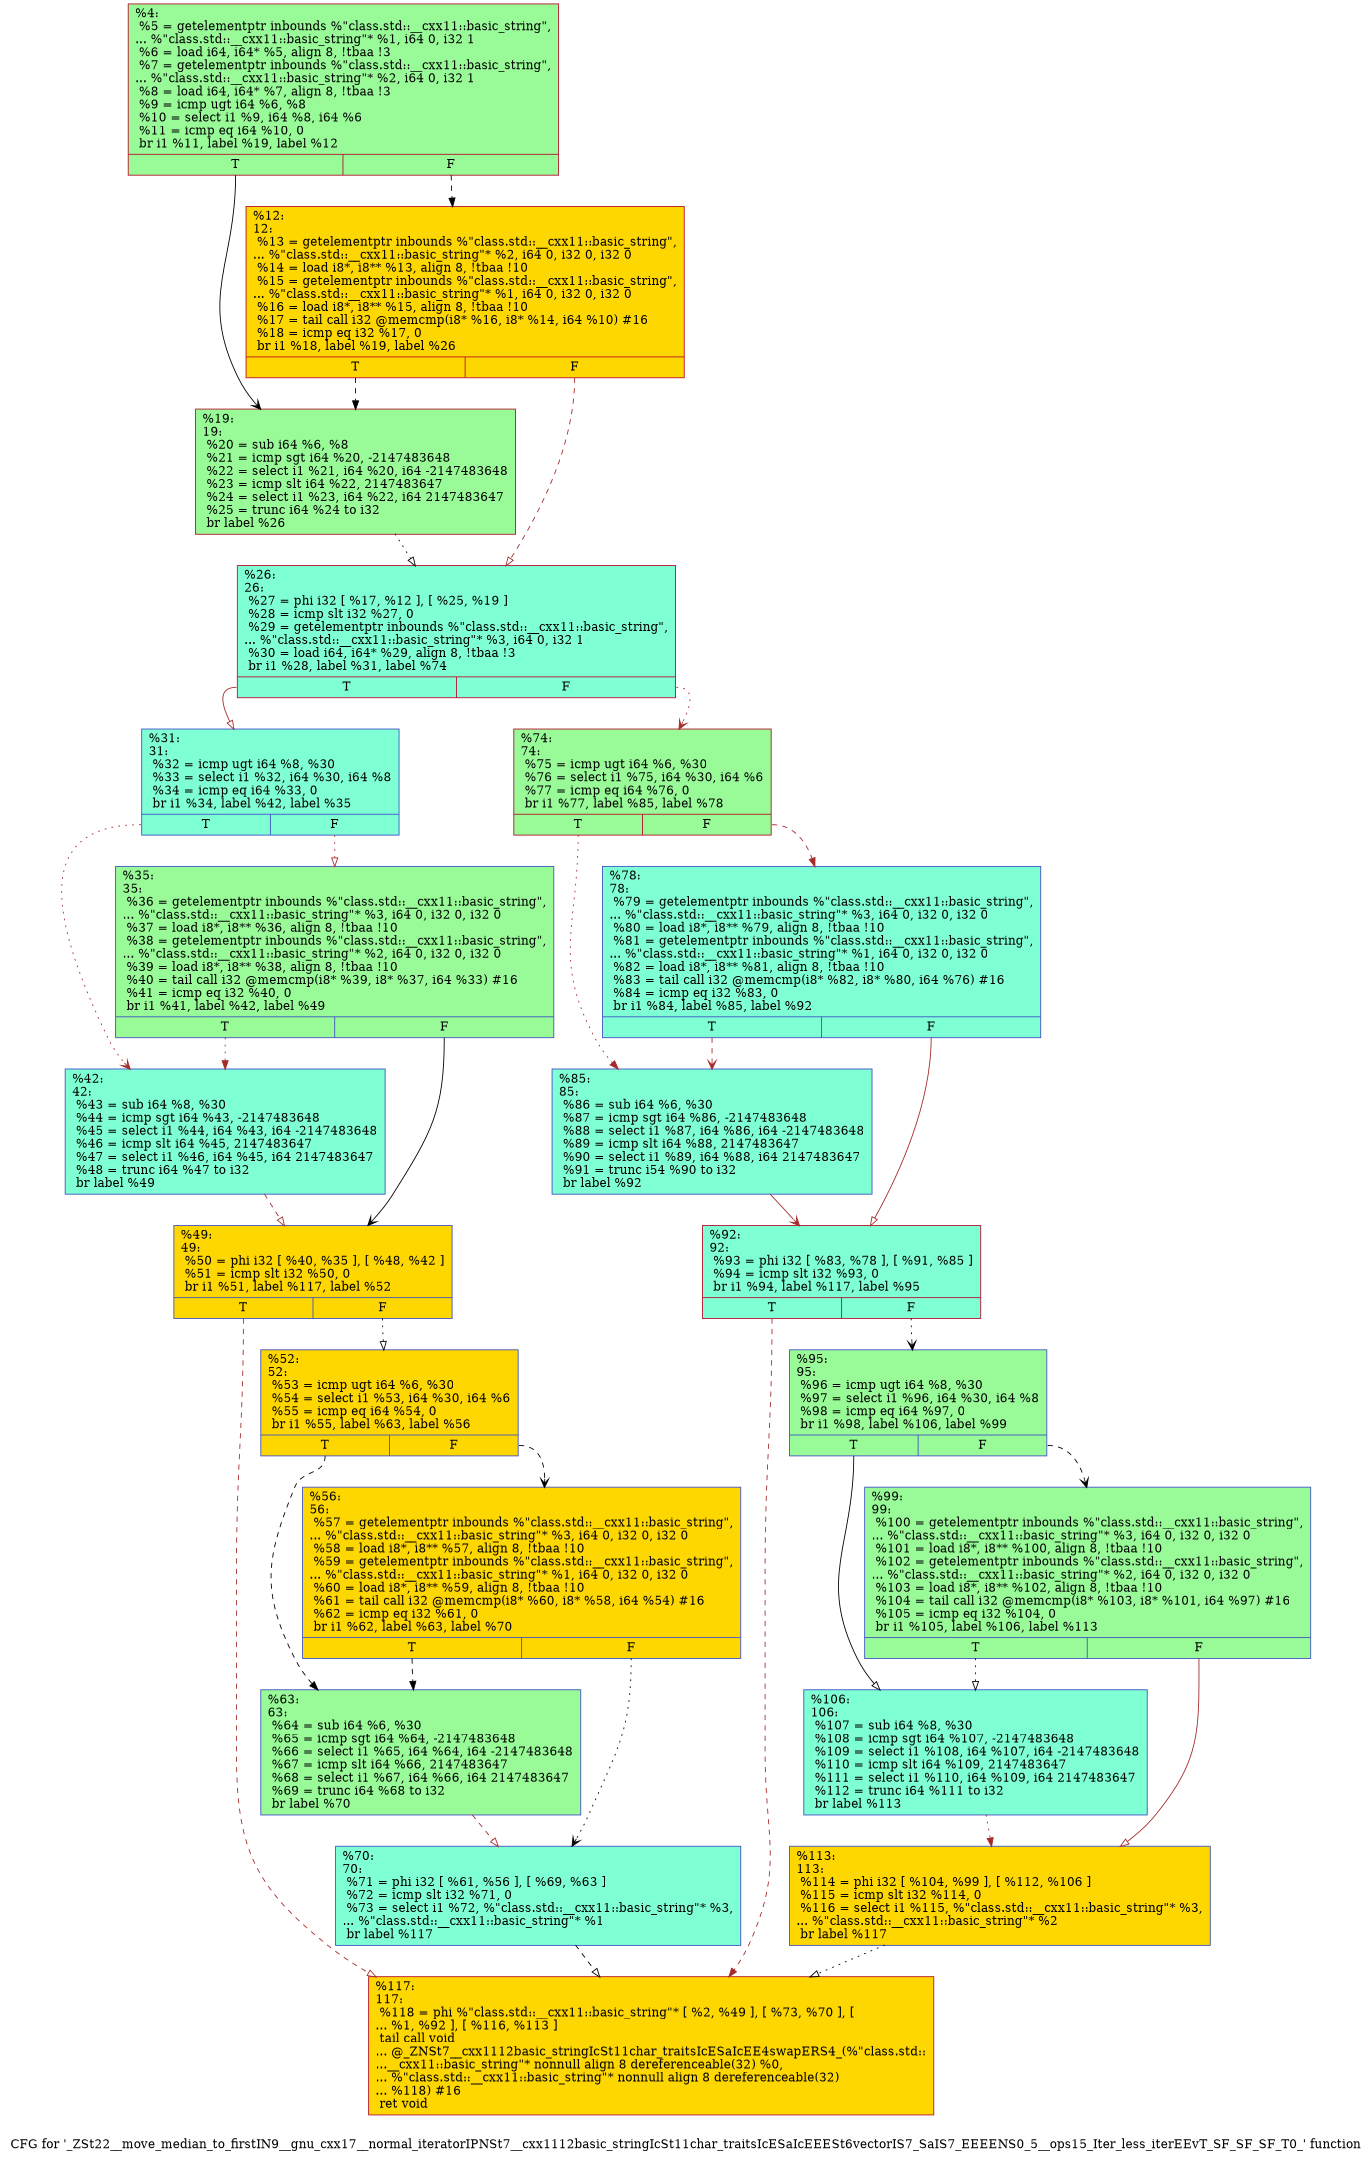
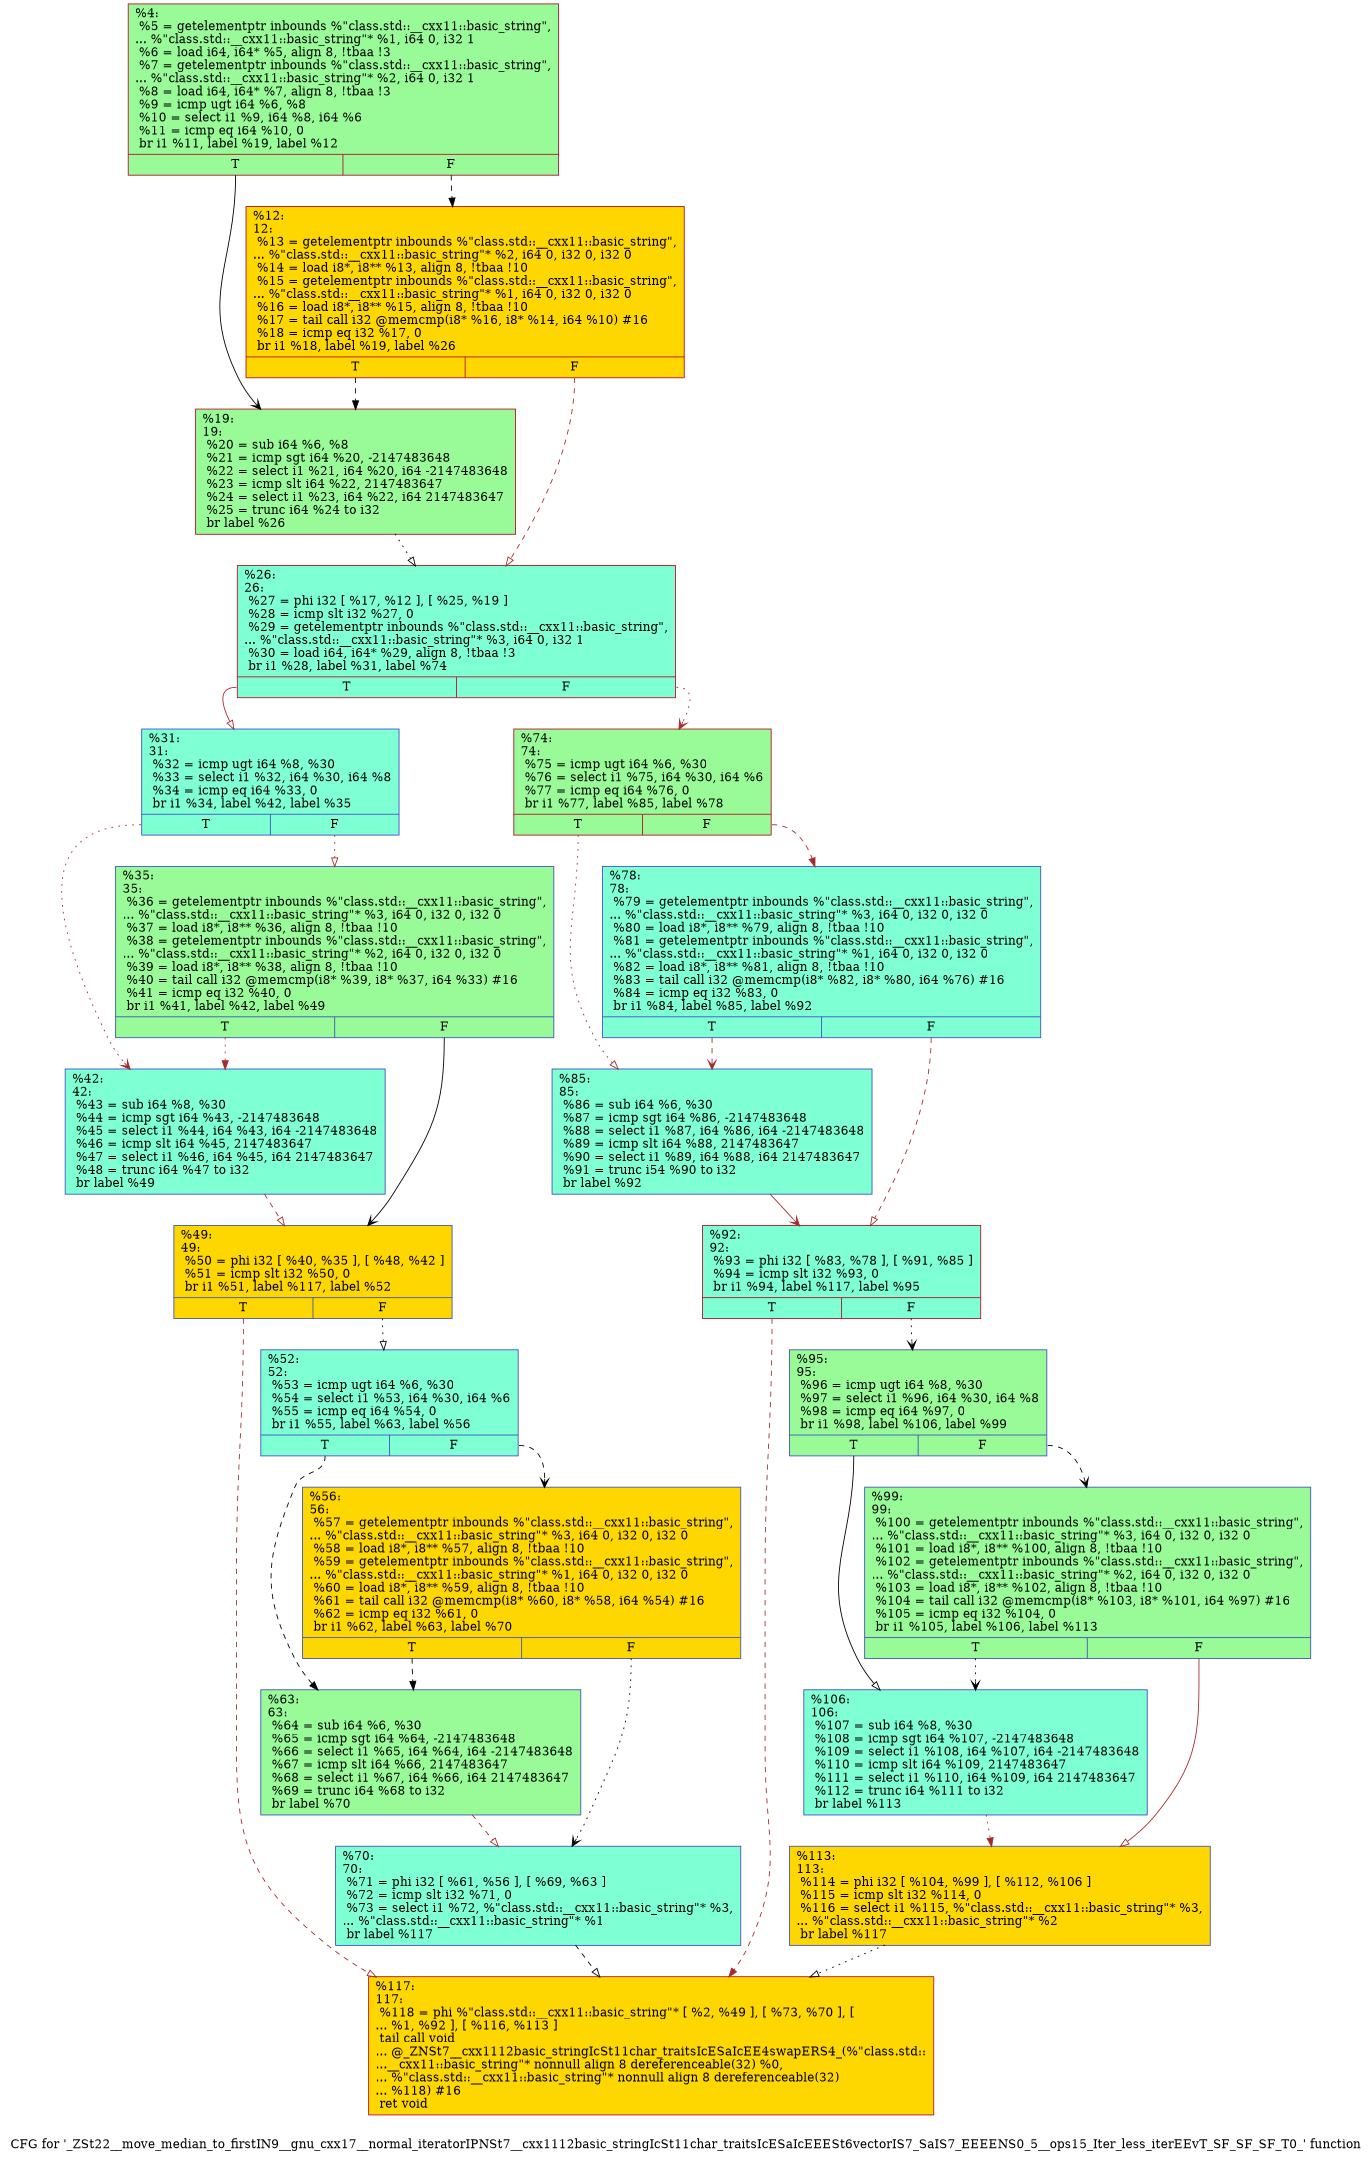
(571, 954) -> (571, 954)
(914, 1131) -> (914, 1131)
(389, 1403) -> (389, 1403)
(976, 1670) -> (976, 1670)
